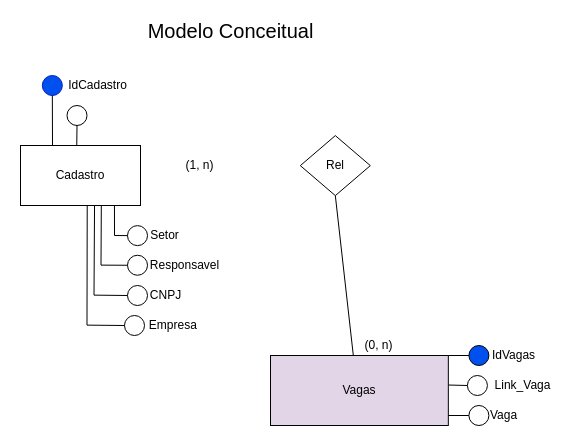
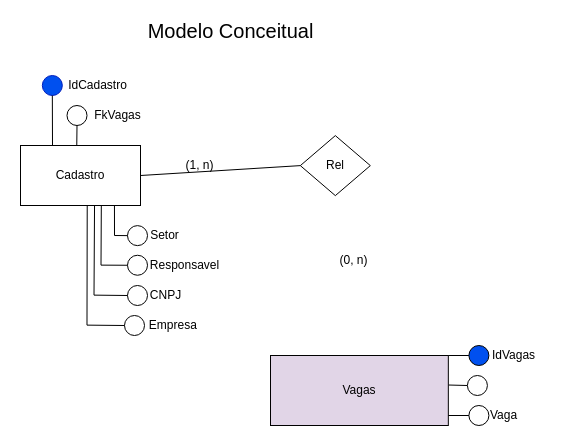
none -> (118, 116)
none -> (220, 171)
(344, 276) -> none
(378, 346) -> (353, 261)
(522, 386) -> none
